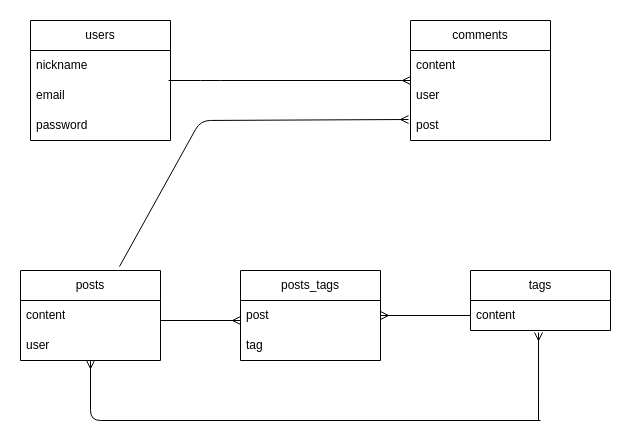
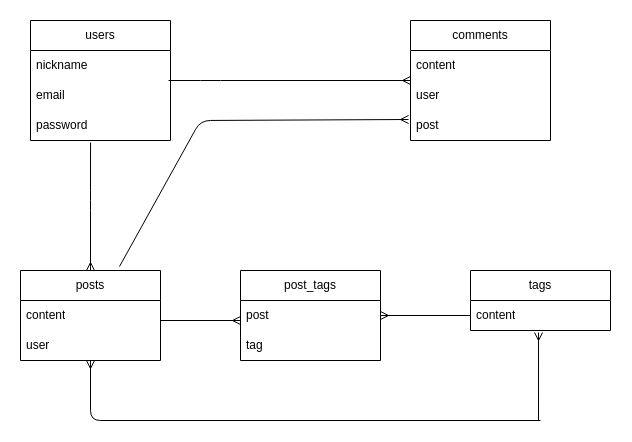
none -> (91, 207)
(311, 286) -> (311, 286)
